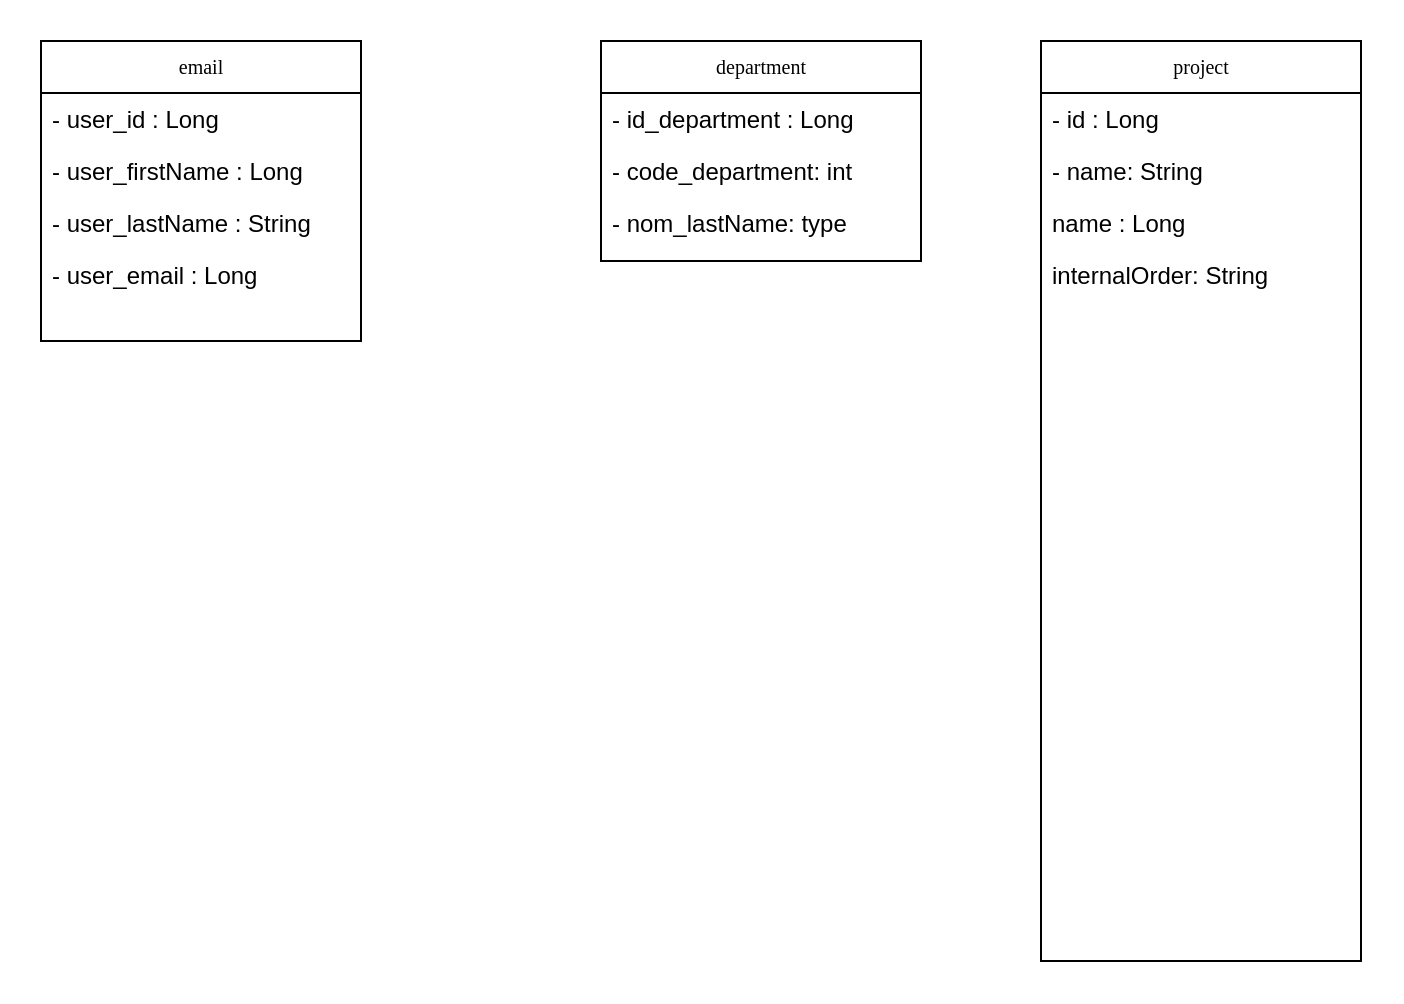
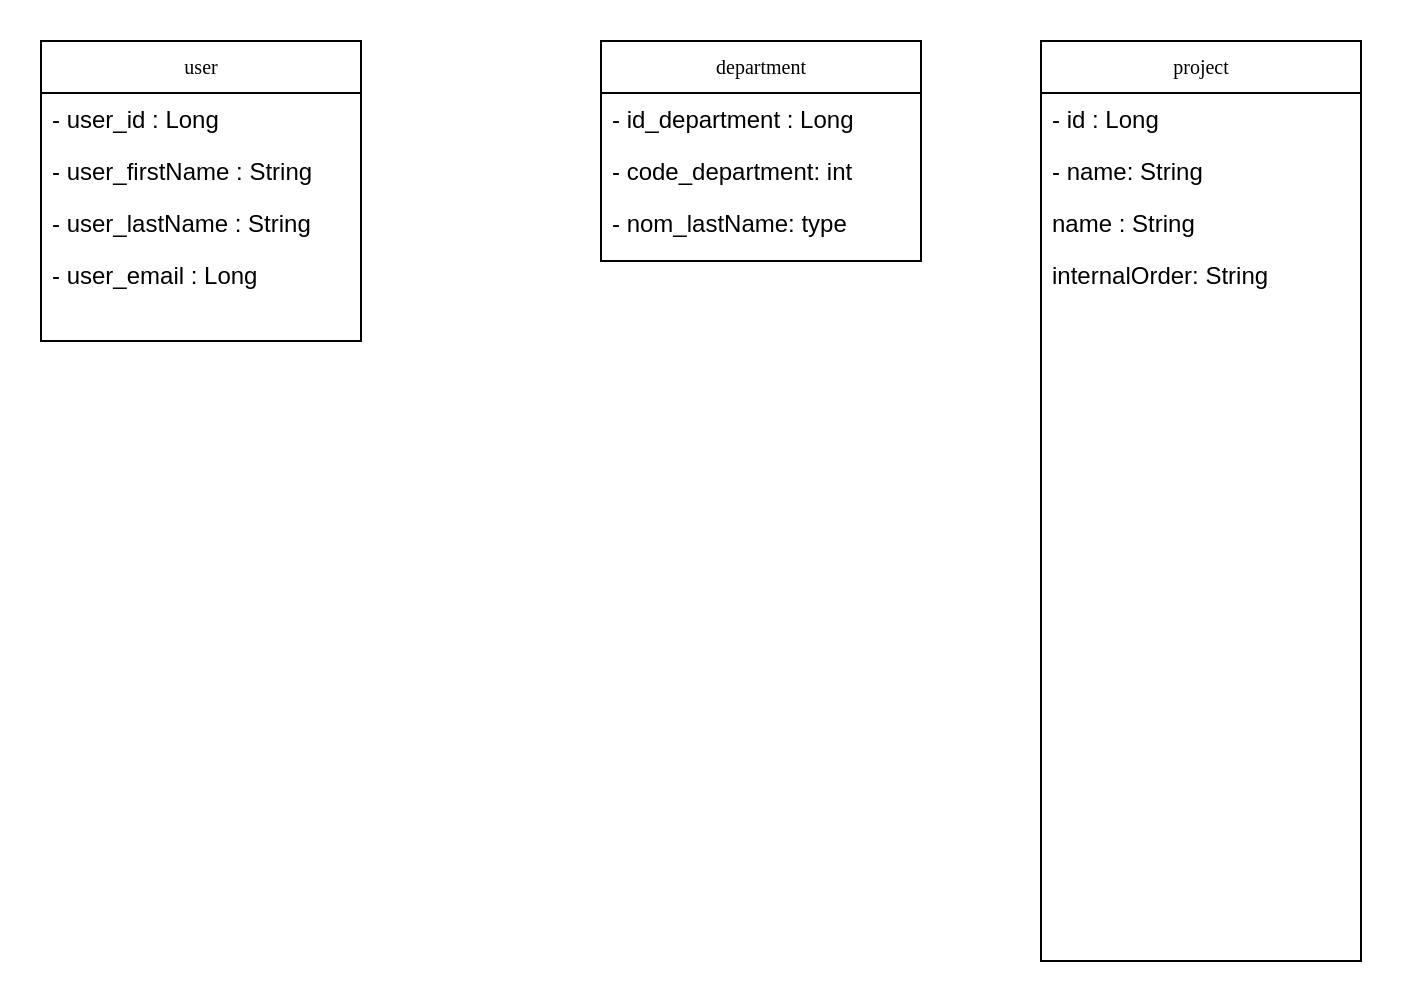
(202, 67) -> (202, 67)
(192, 173) -> (202, 173)
(1118, 225) -> (1128, 225)
